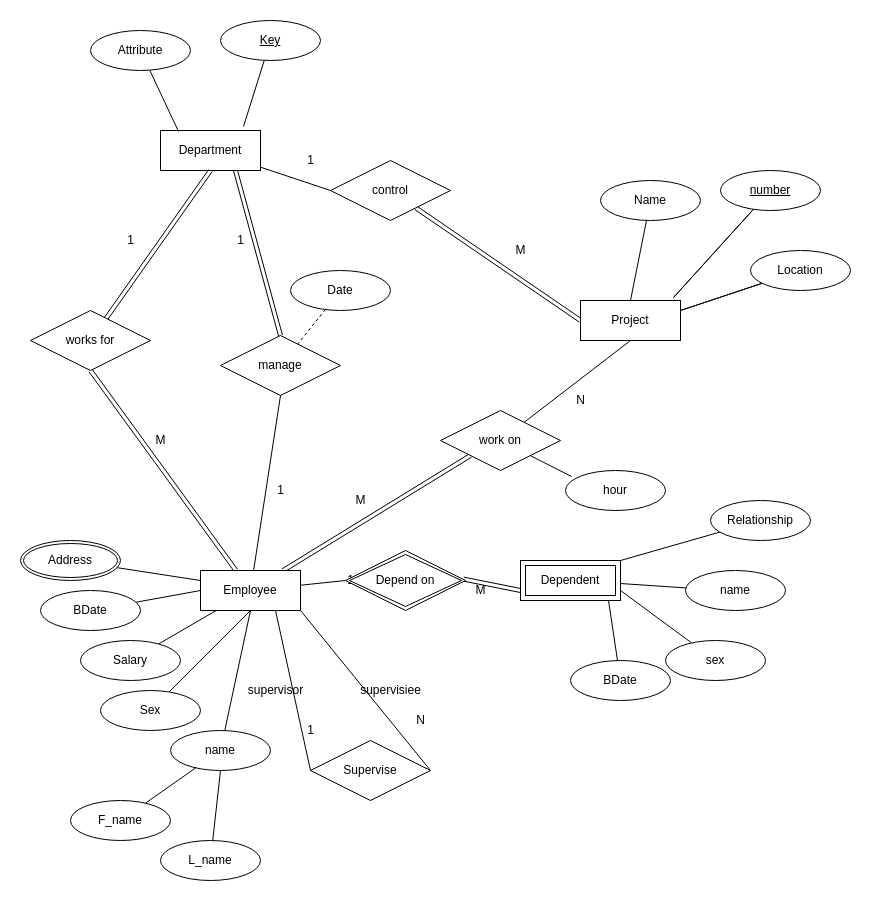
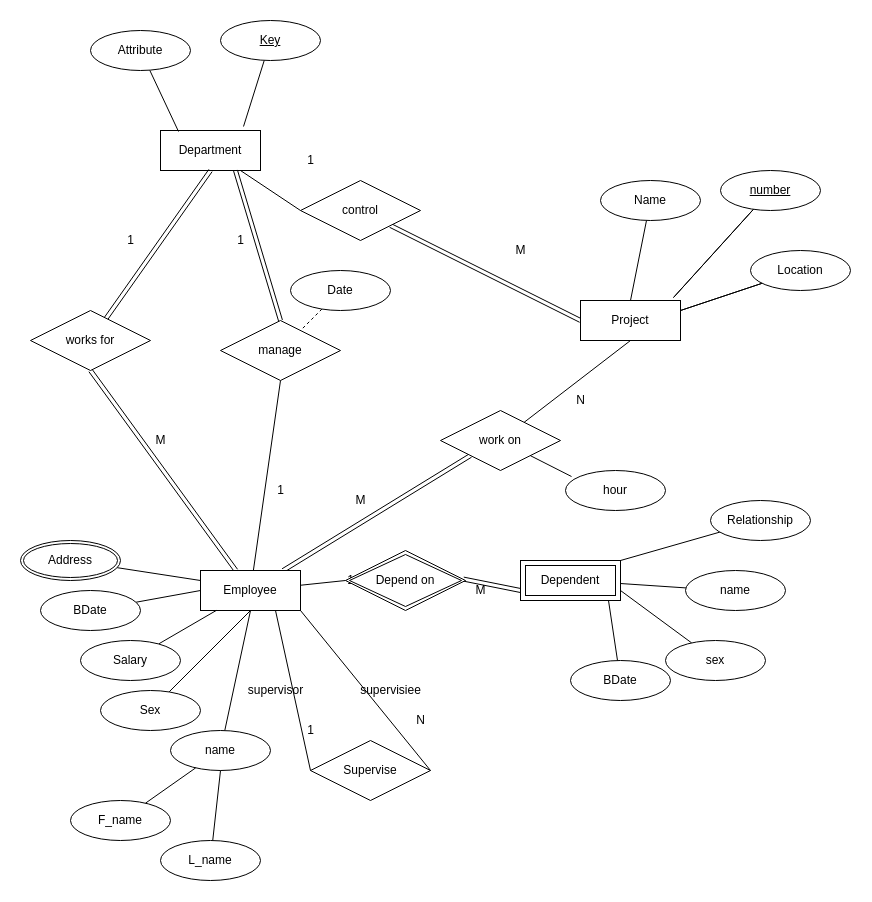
(391, 191) -> (361, 211)
(281, 366) -> (281, 351)
